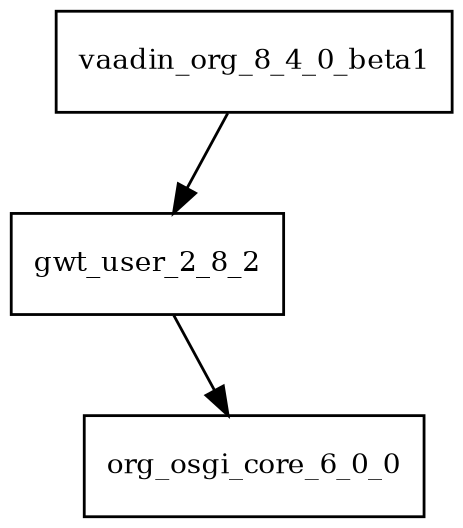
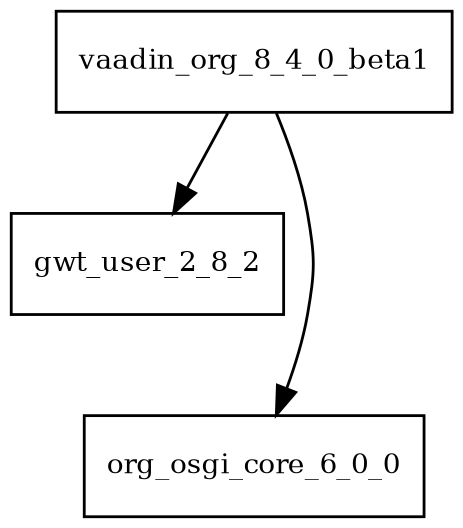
(194, 353) -> (313, 250)
